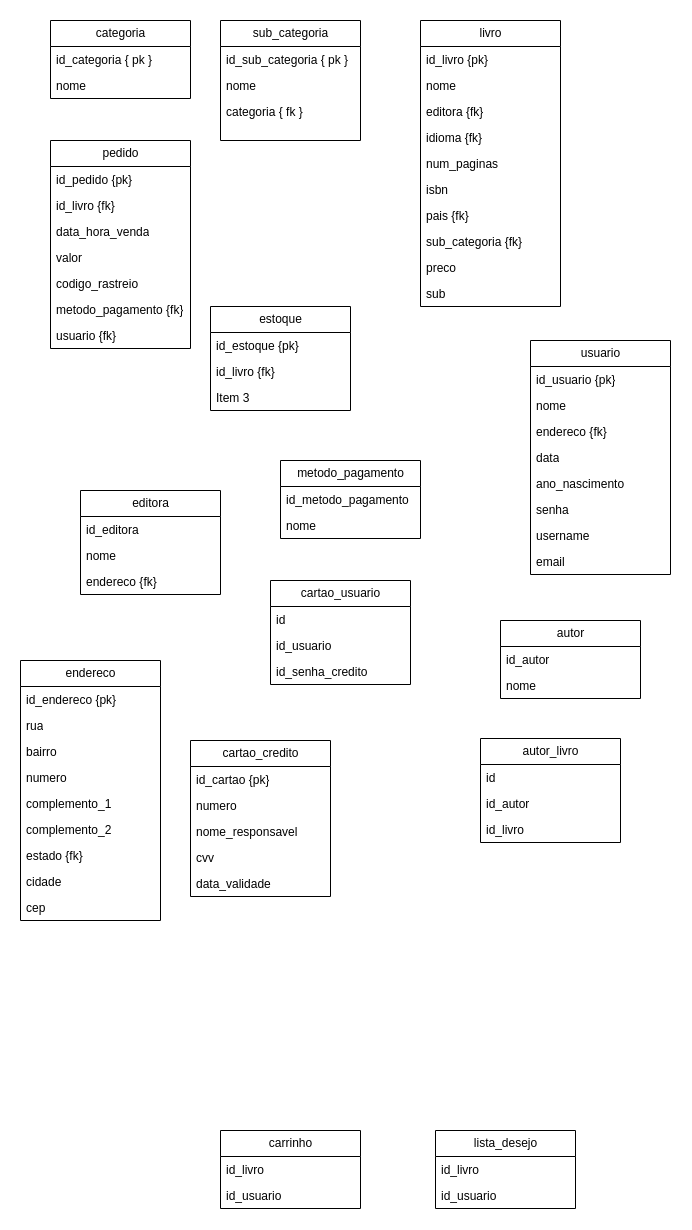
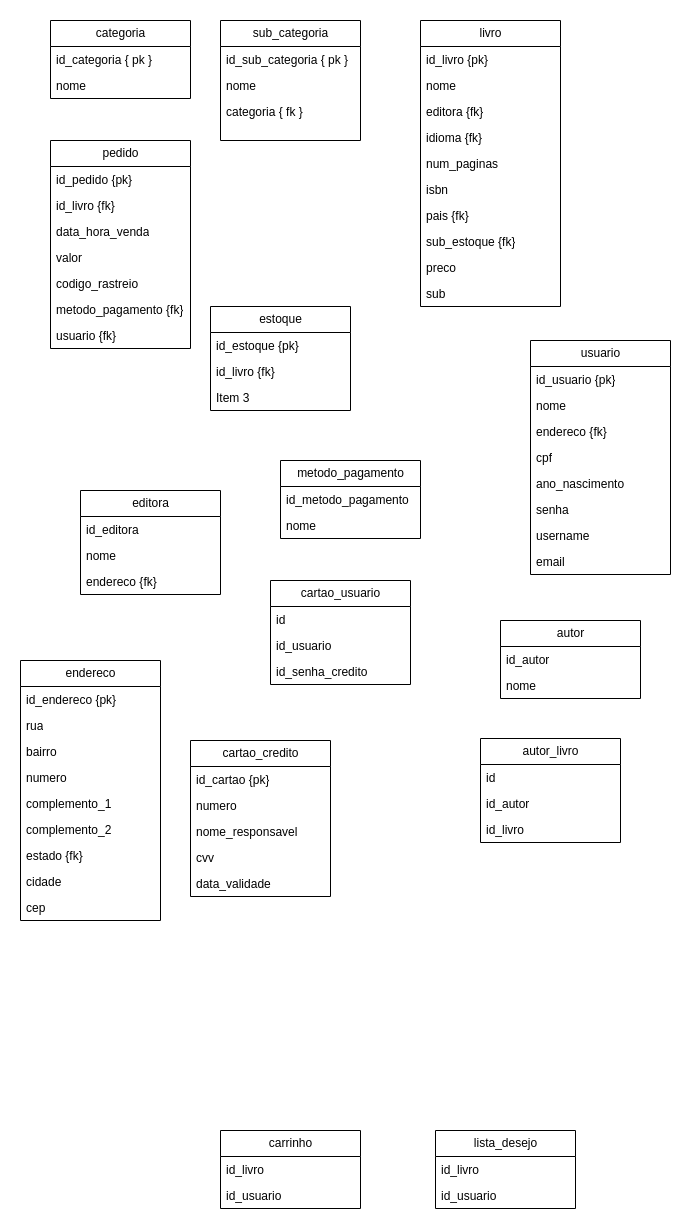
(484, 243) -> (479, 243)
(550, 459) -> (547, 459)
